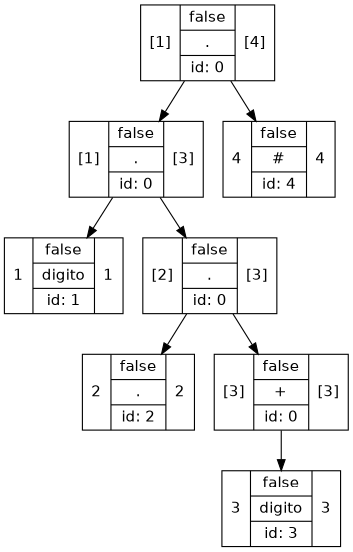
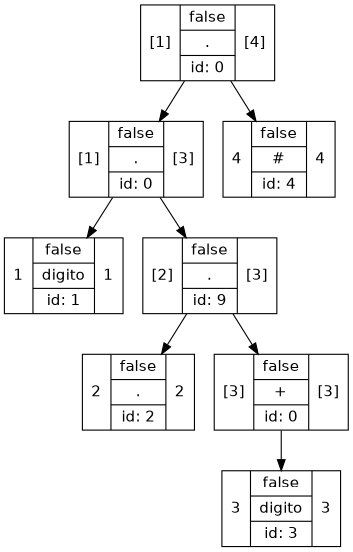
(210, 300) -> (210, 300)
